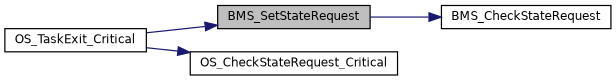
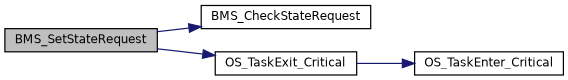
(176, 30) -> (180, 51)
(294, 63) -> (489, 63)
